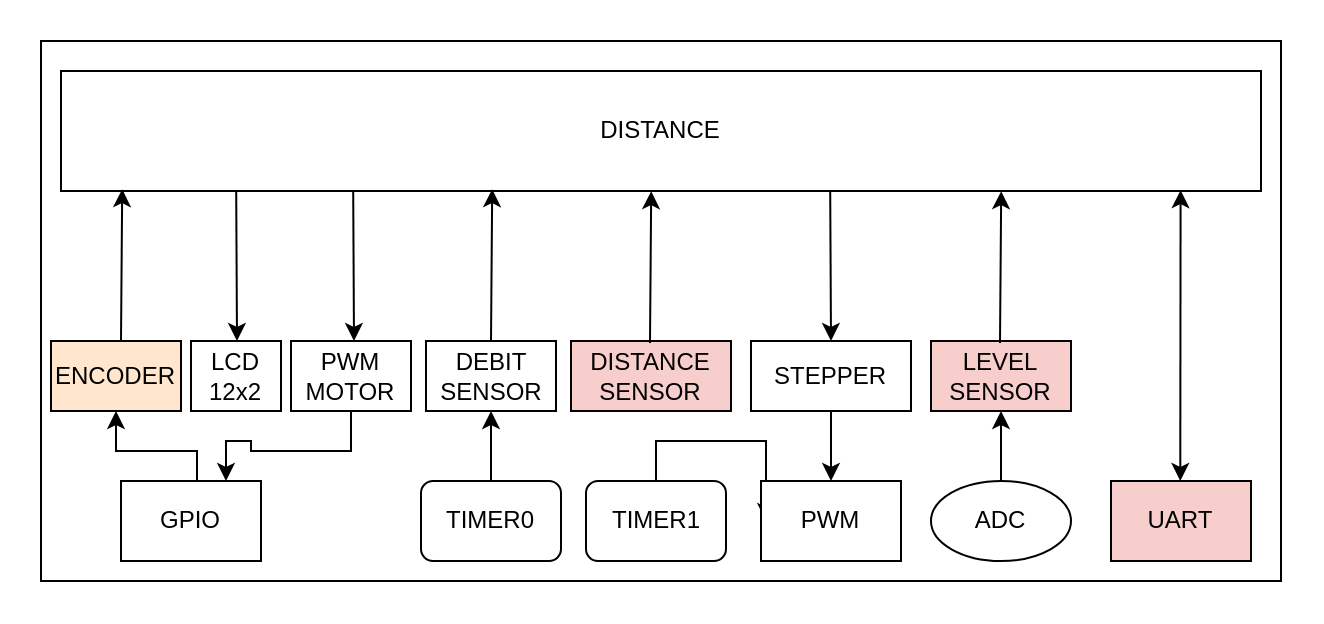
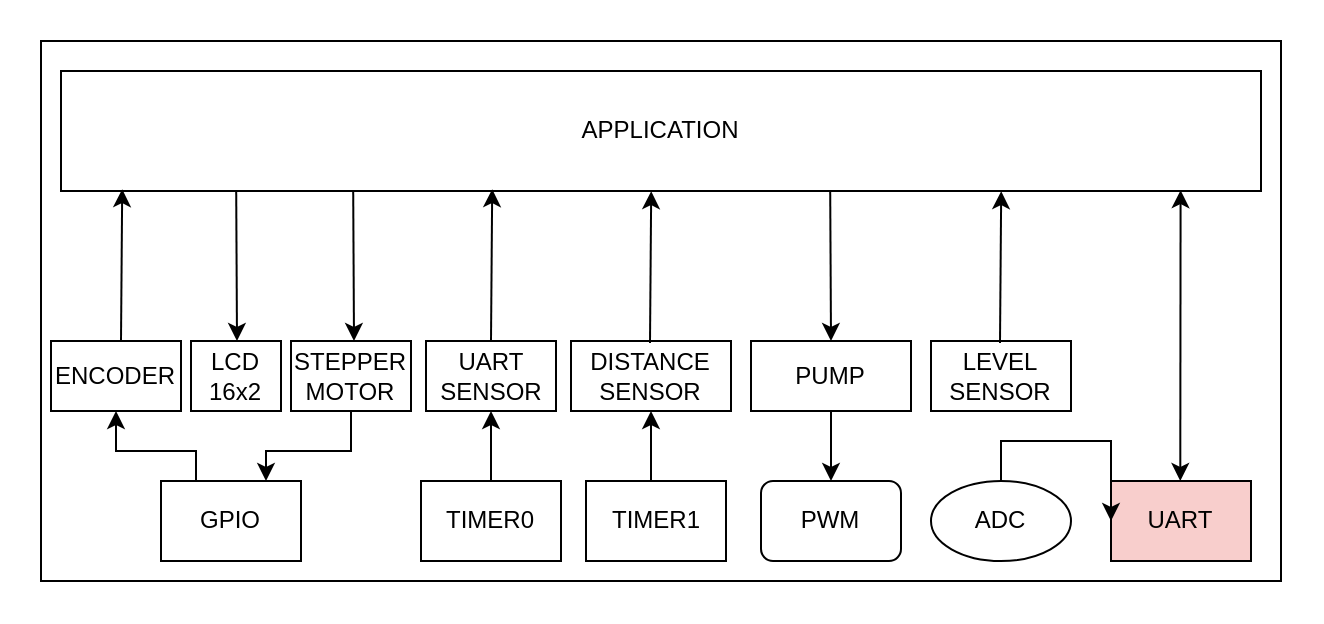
(661, 131) -> (661, 131)
(116, 376) -> (116, 376)
(651, 376) -> (651, 376)
(1001, 376) -> (1001, 376)
(236, 377) -> (236, 377)
(351, 377) -> (351, 377)
(492, 377) -> (492, 377)
(831, 377) -> (831, 377)
(1001, 434) -> (1075, 441)
(714, 441) -> (651, 455)
(191, 521) -> (231, 521)
(491, 521) -> (491, 521)
(656, 521) -> (656, 521)
(831, 521) -> (831, 521)
